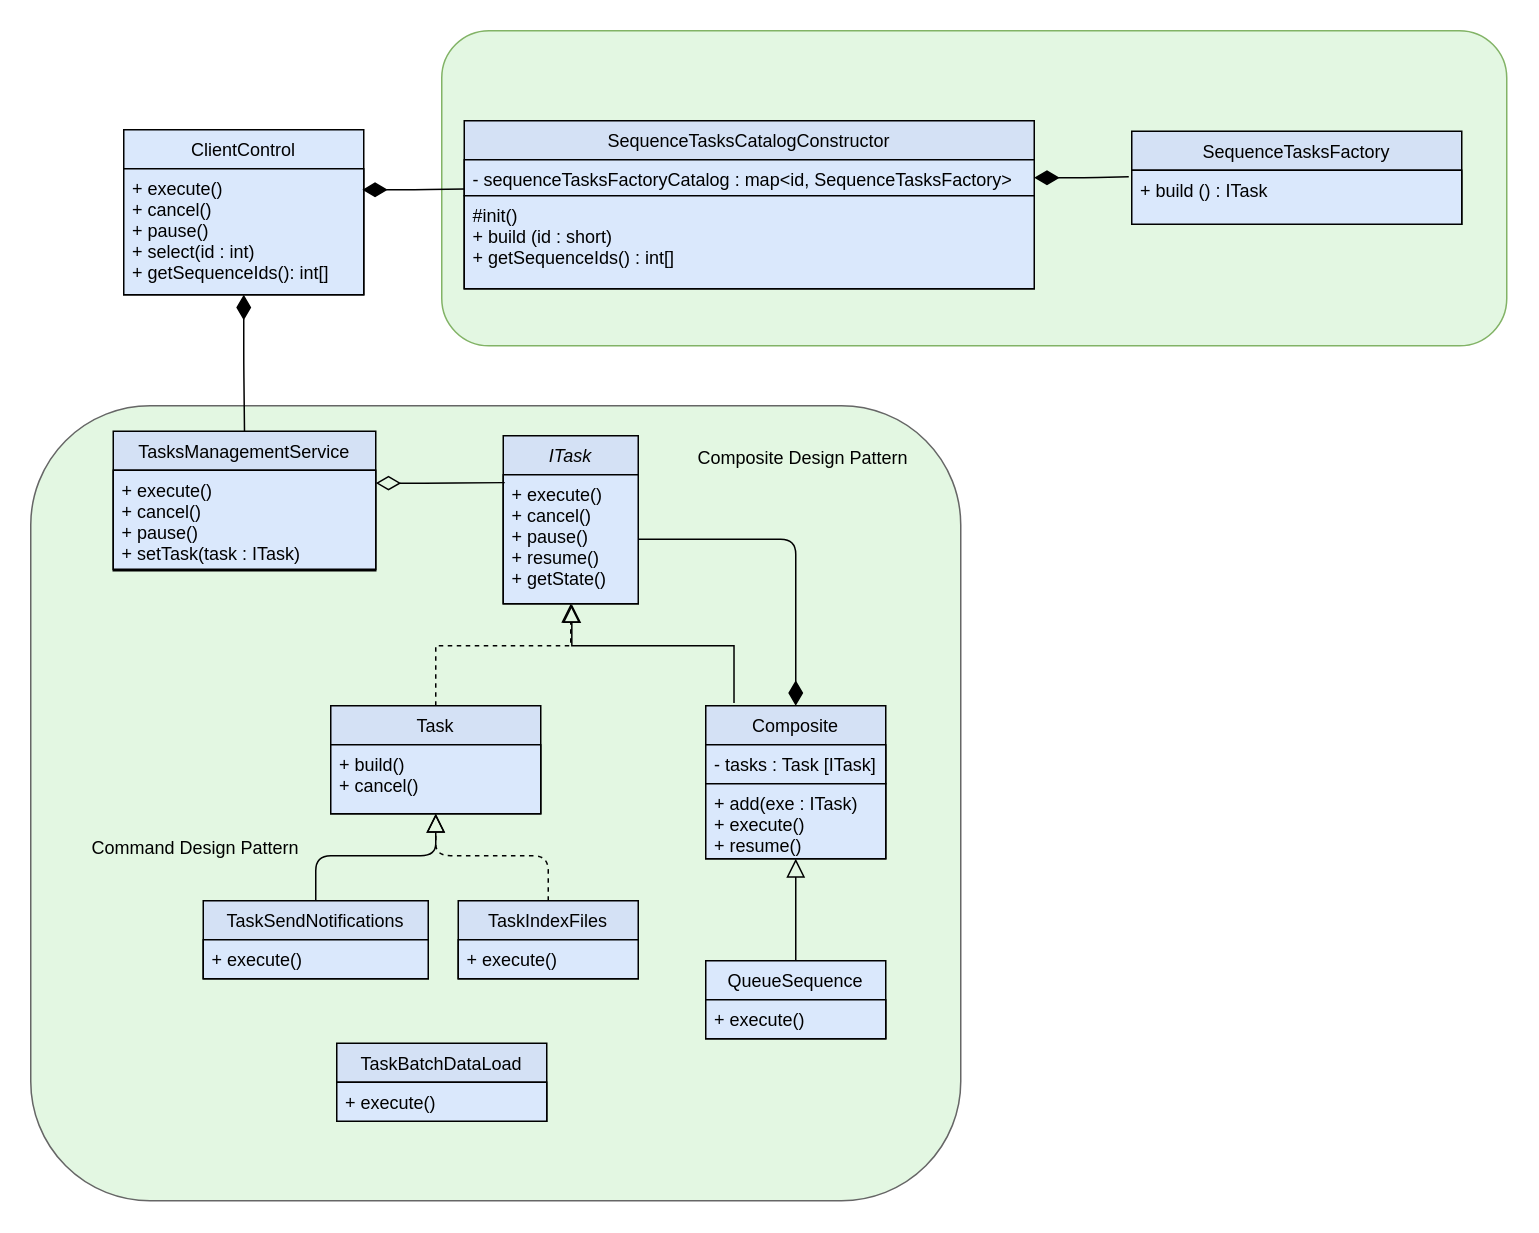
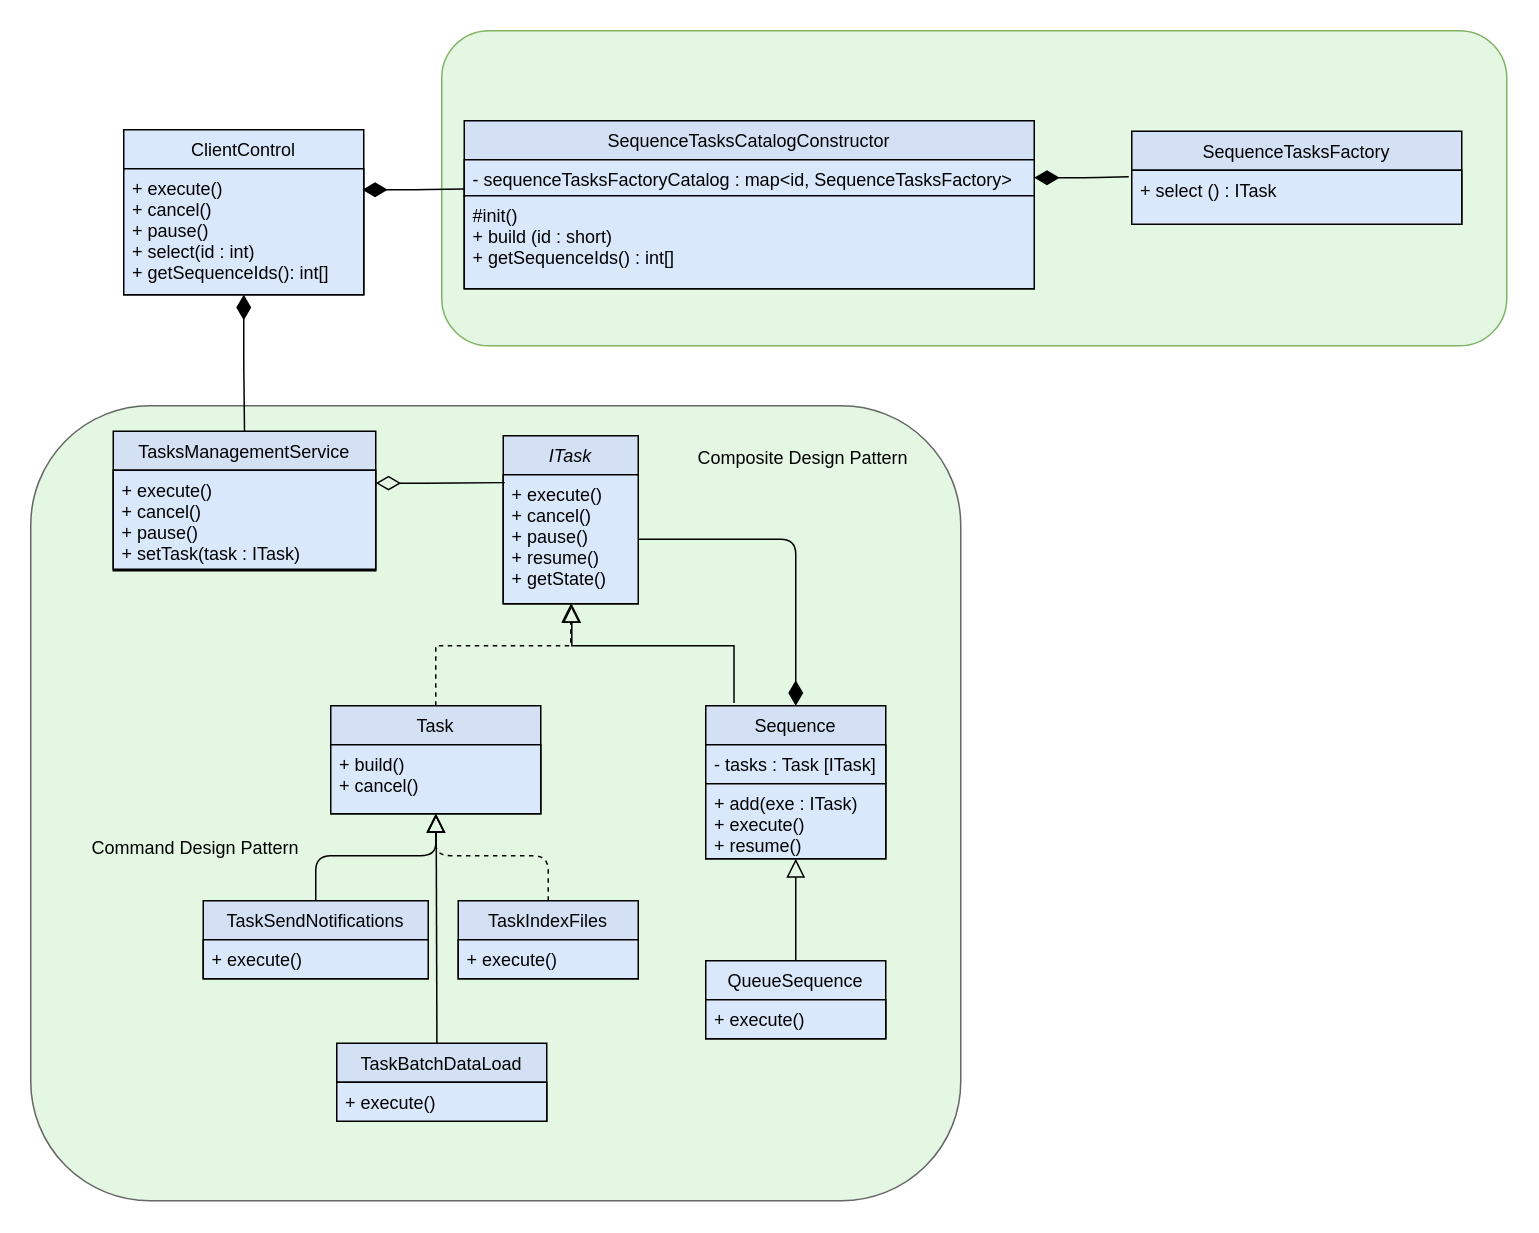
(1214, 191) -> (1222, 191)
(795, 726) -> (795, 726)
none -> (437, 948)
